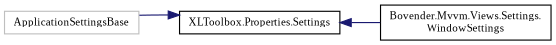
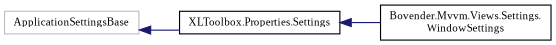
(154, 15) -> (165, 30)
